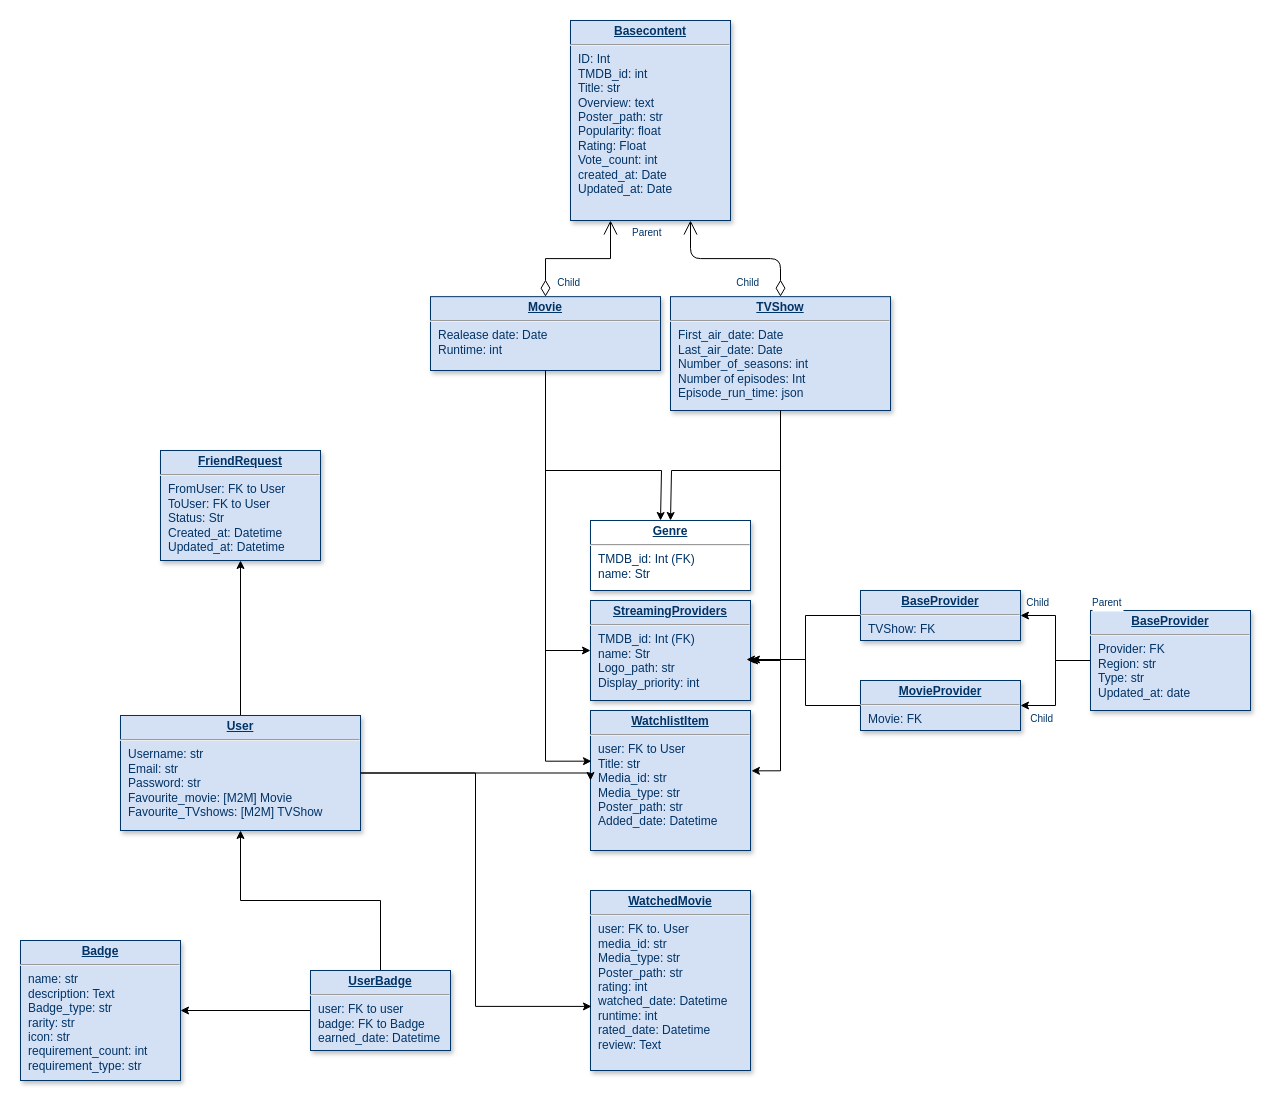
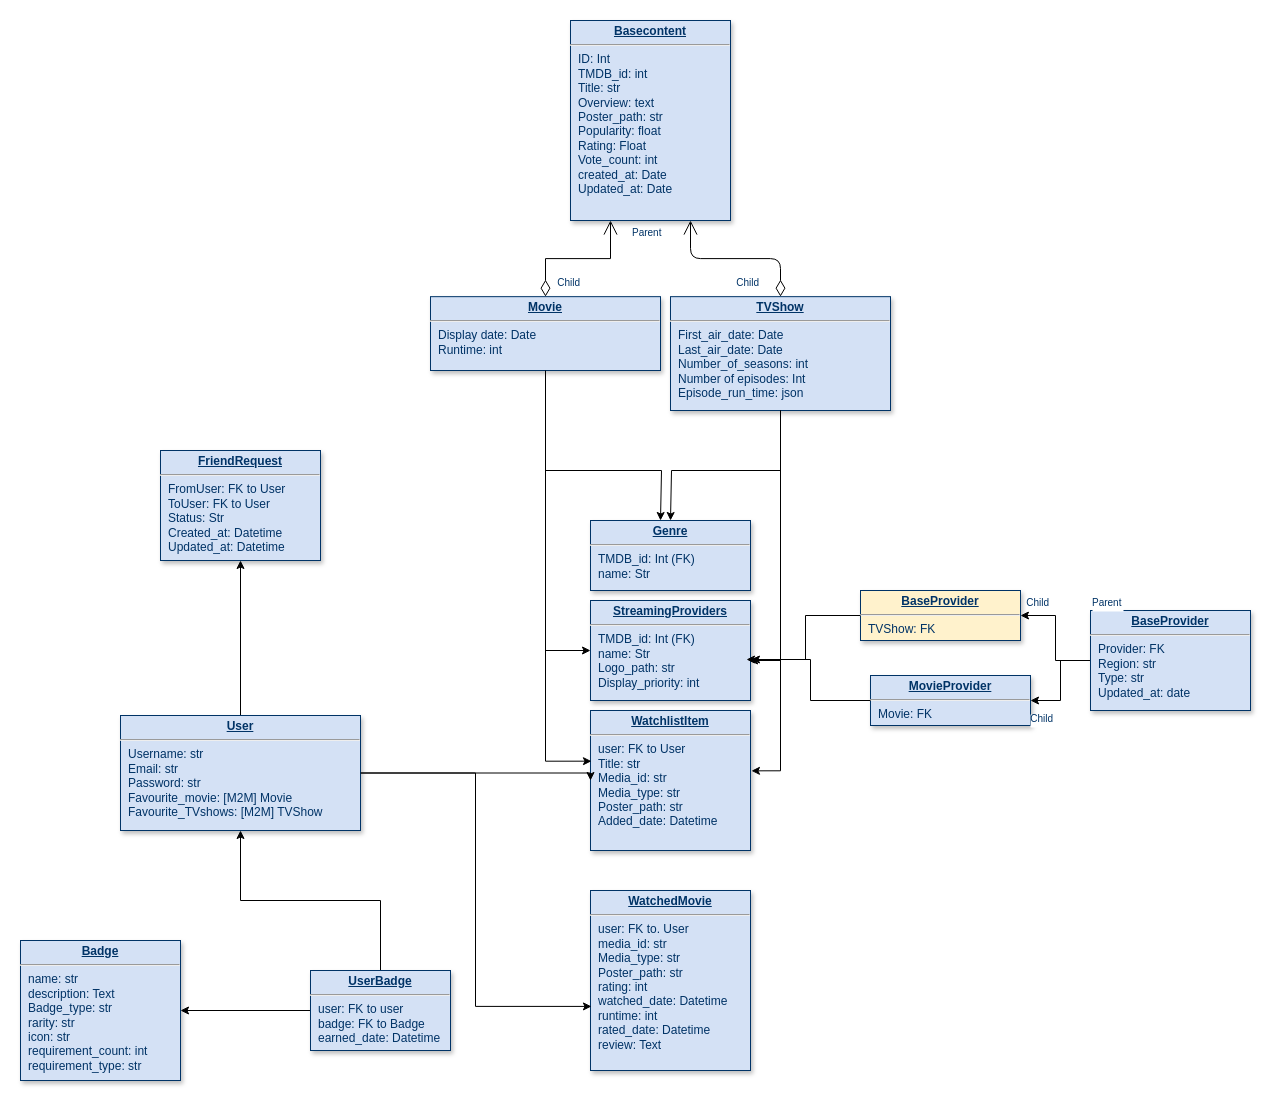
(488, 318) -> (483, 318)
(671, 556) -> (671, 556)
(941, 616) -> (941, 616)
(941, 706) -> (951, 701)
